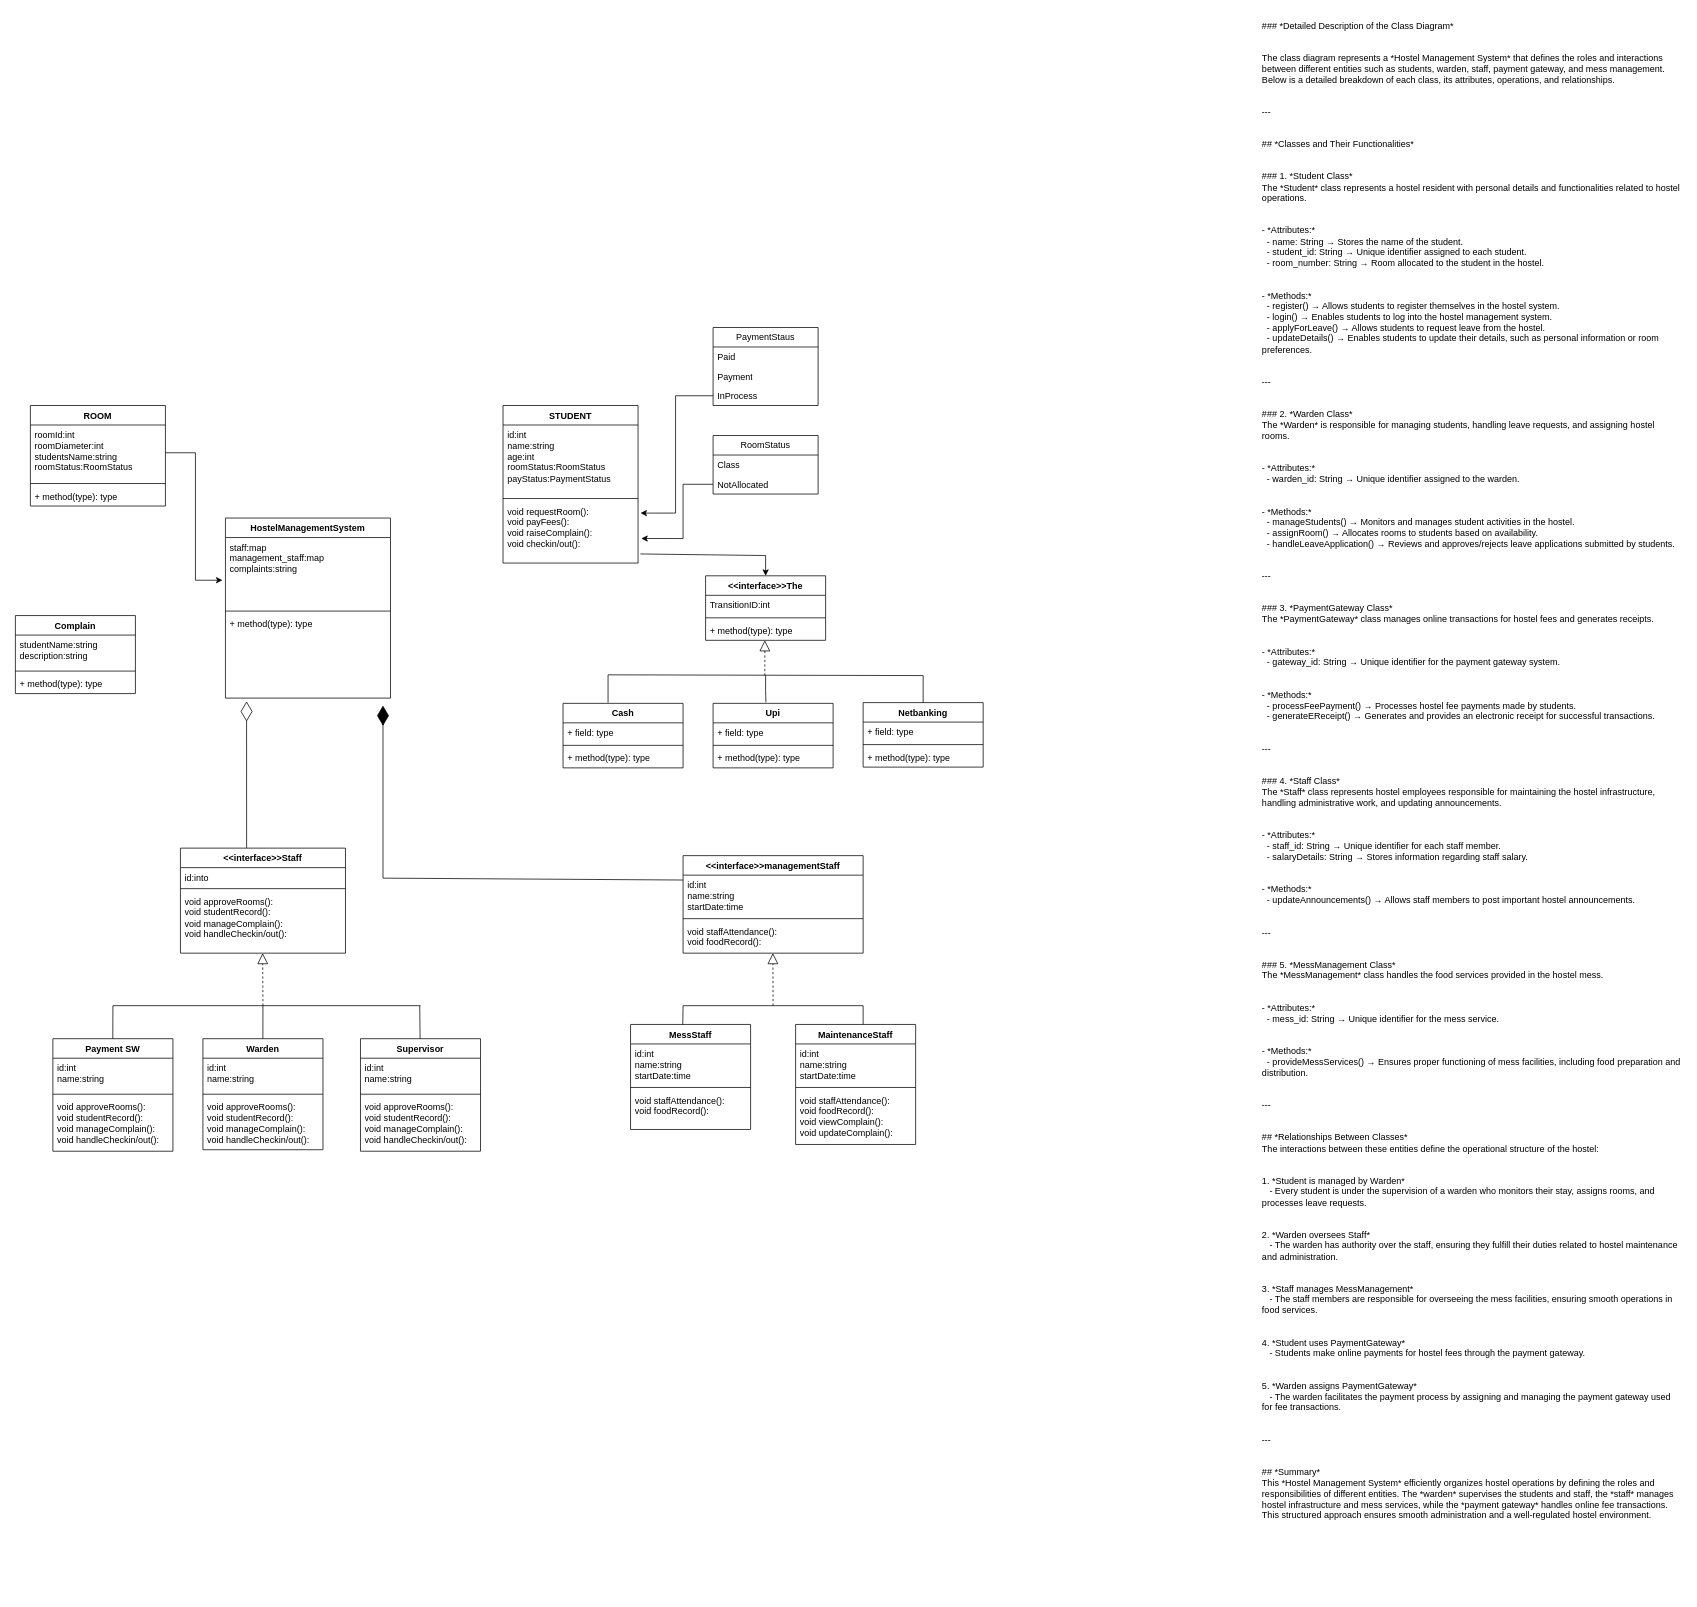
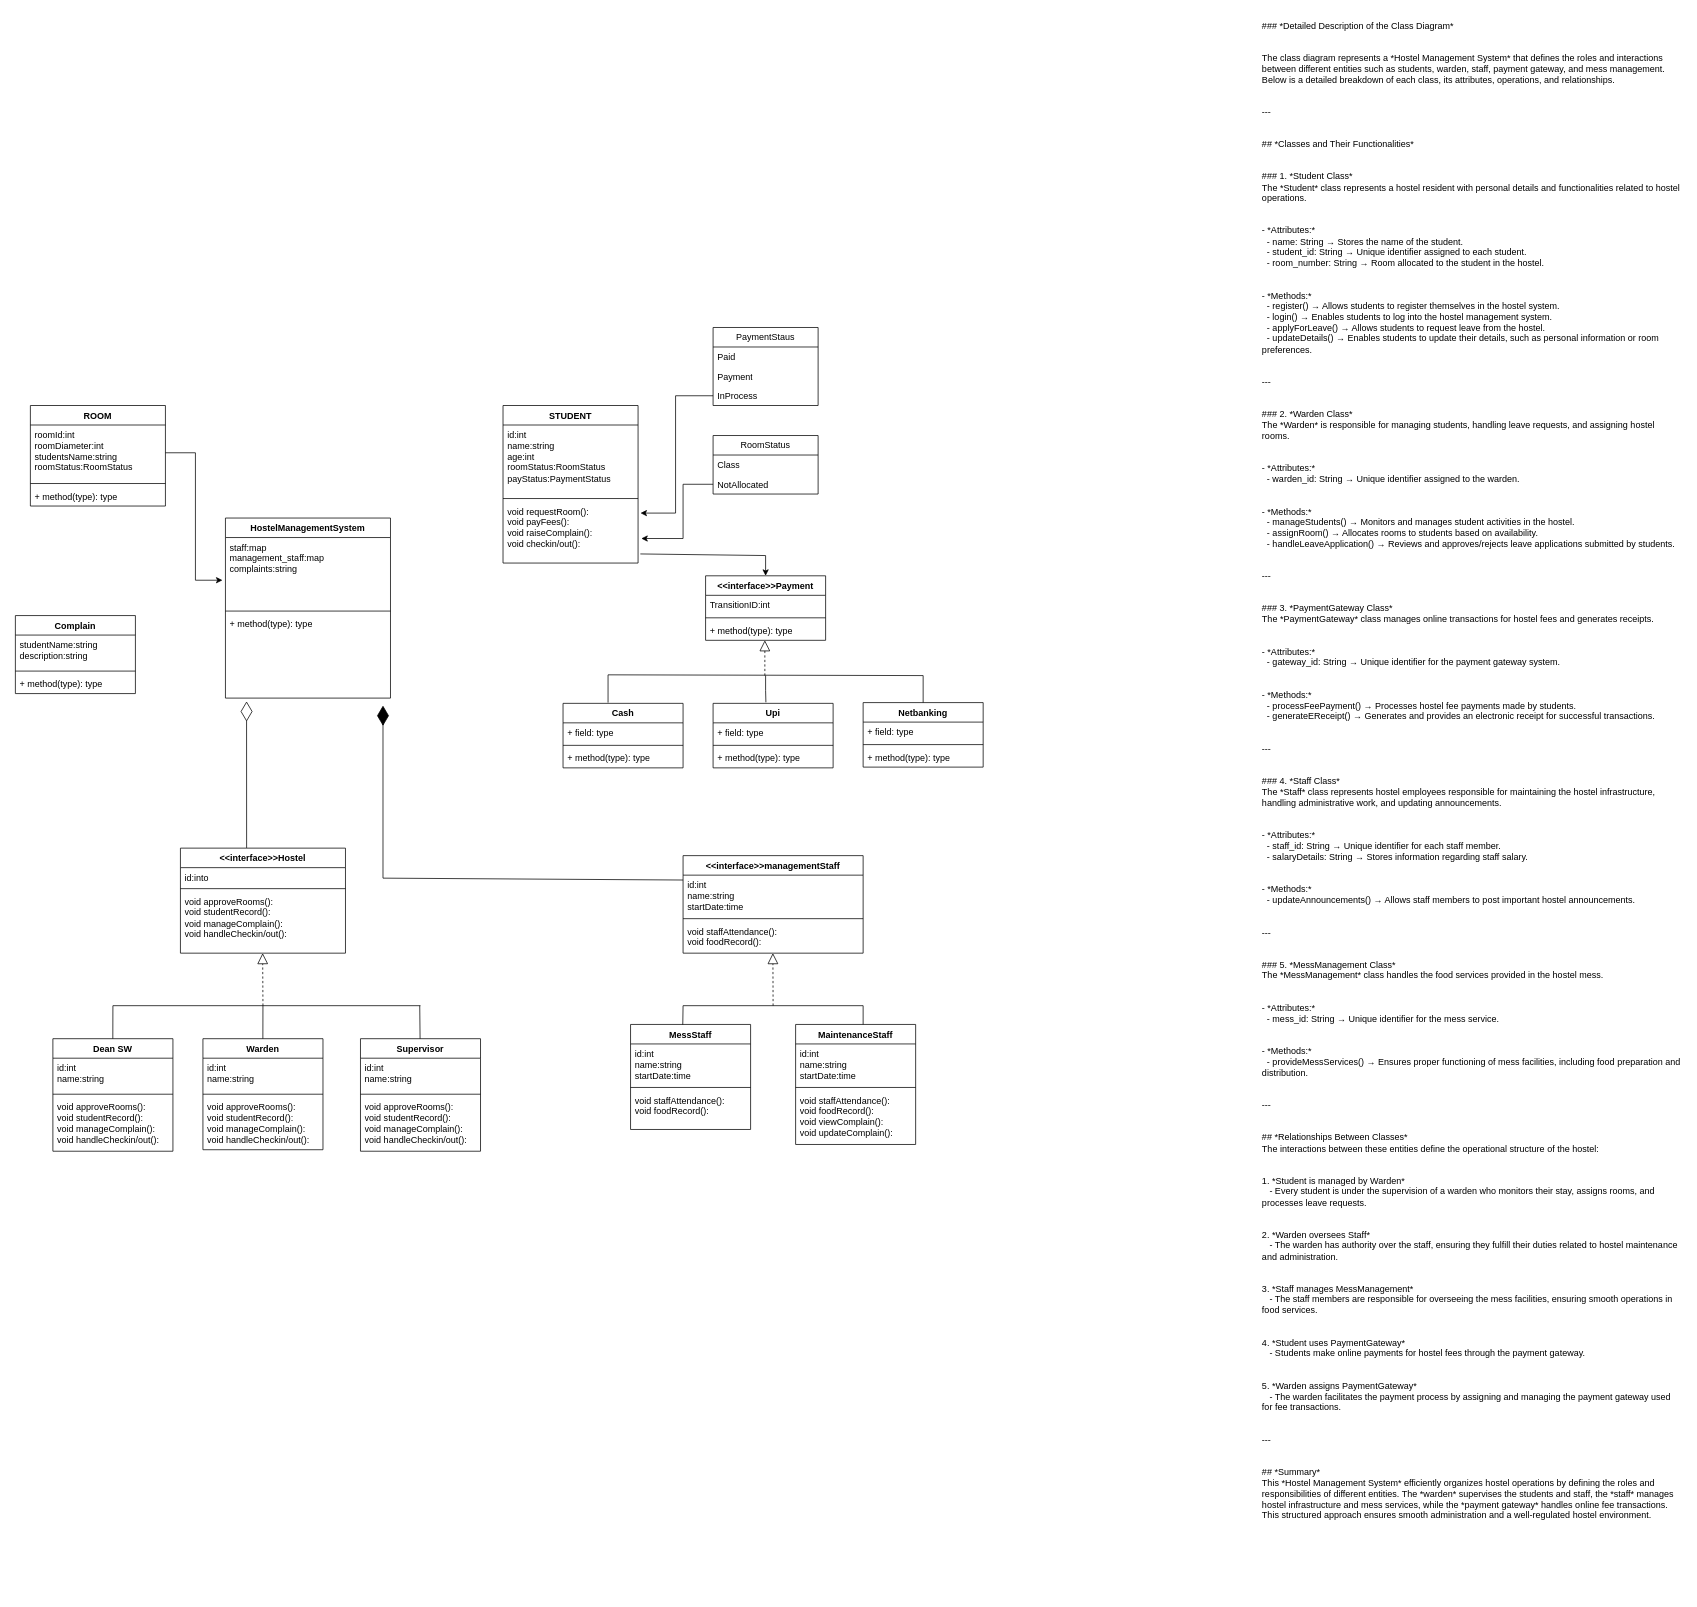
(765, 586) -> (765, 586)
(263, 859) -> (263, 859)
(113, 1049) -> (113, 1049)
